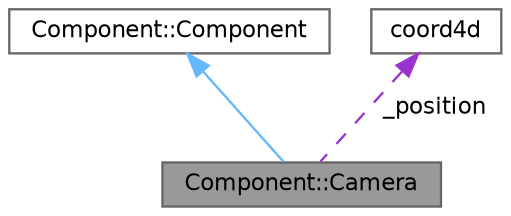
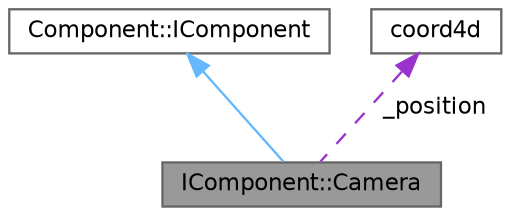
(169, 31) -> (169, 31)
(302, 185) -> (302, 185)
